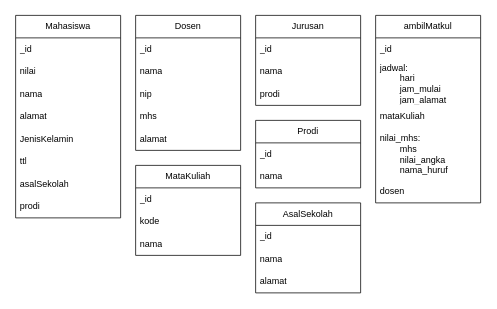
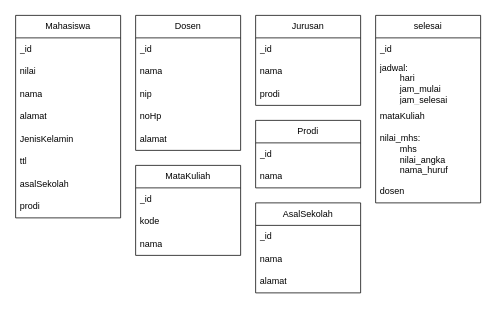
(428, 27) -> (428, 27)
(404, 83) -> (405, 83)
(147, 117) -> (150, 117)
